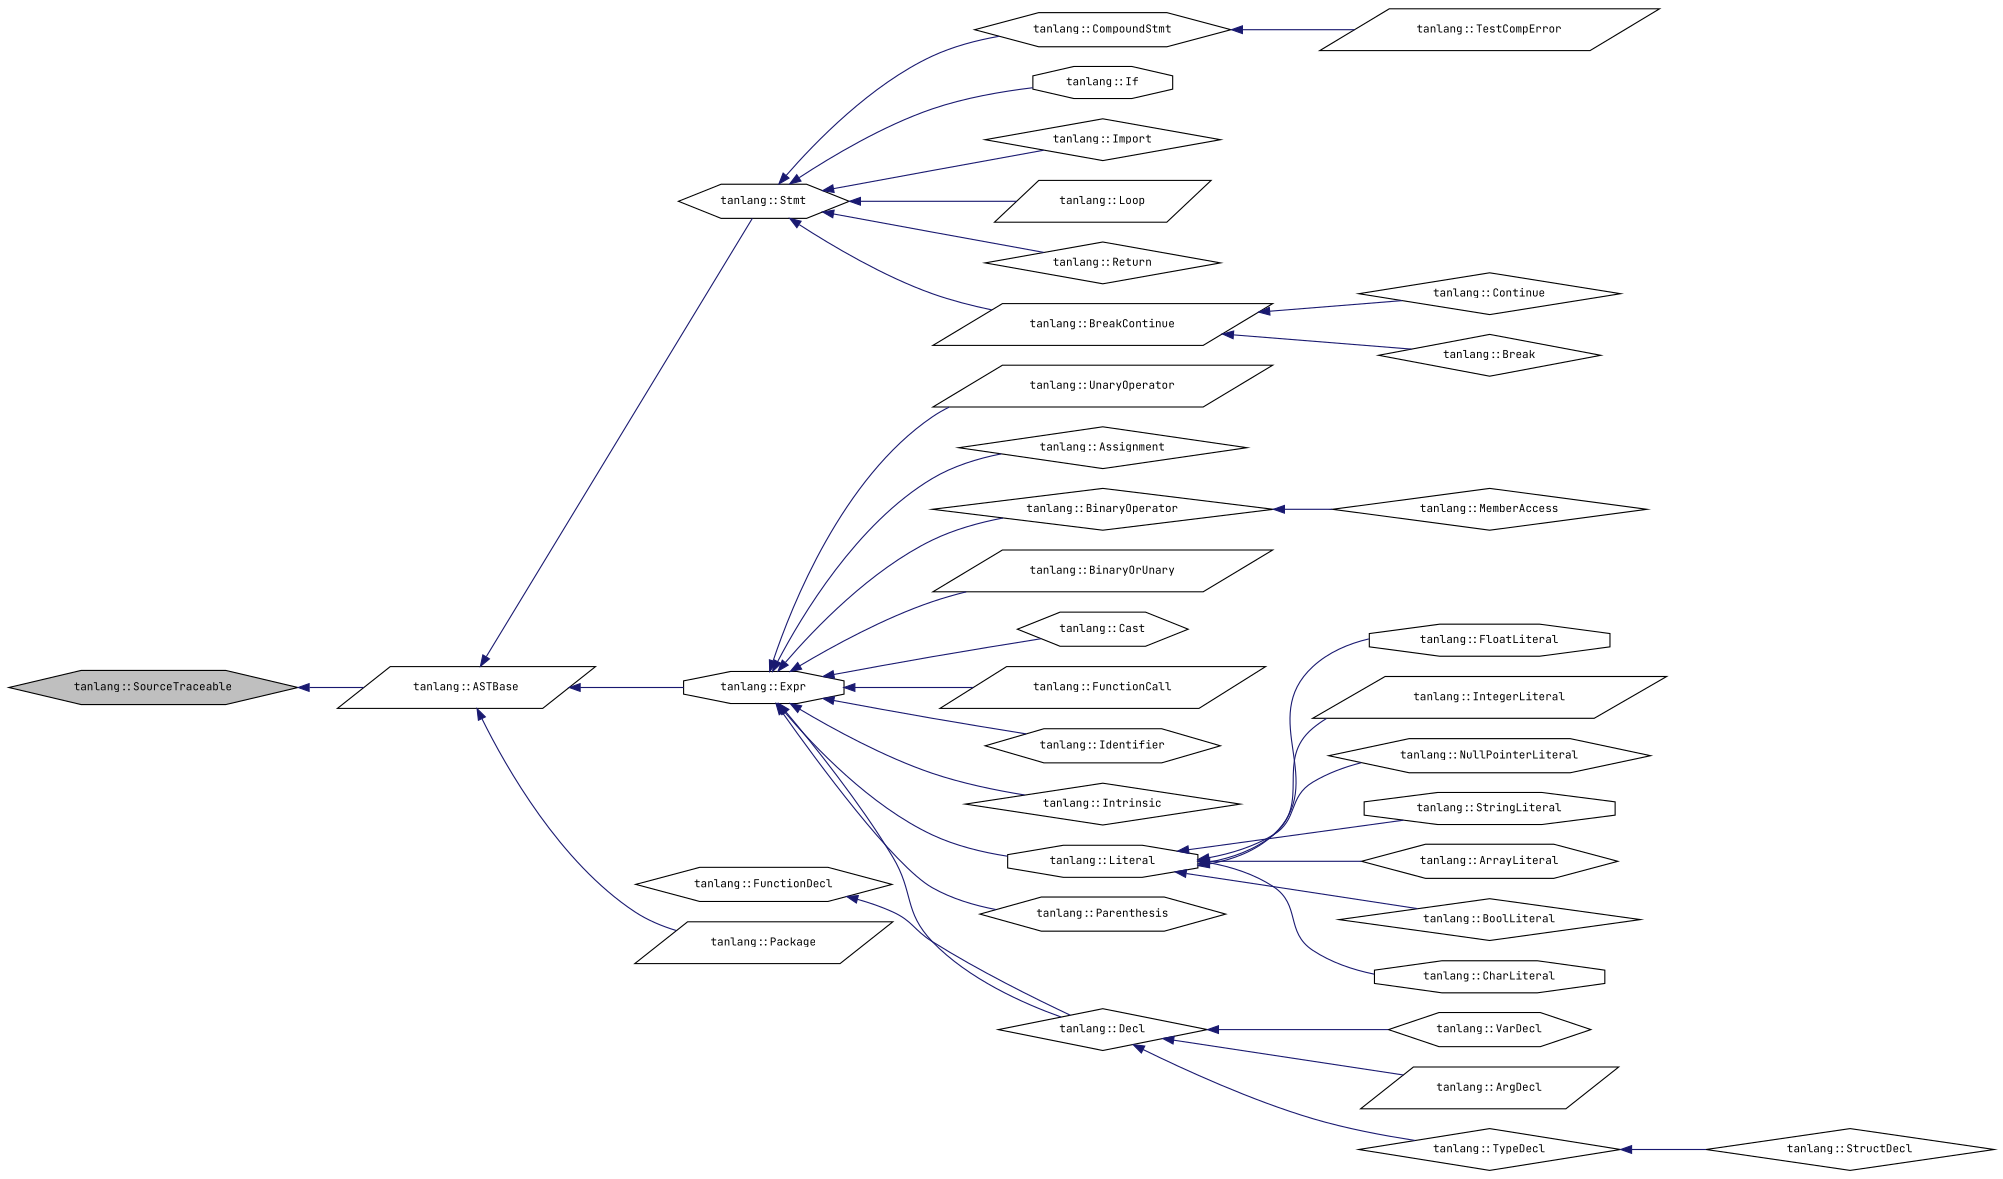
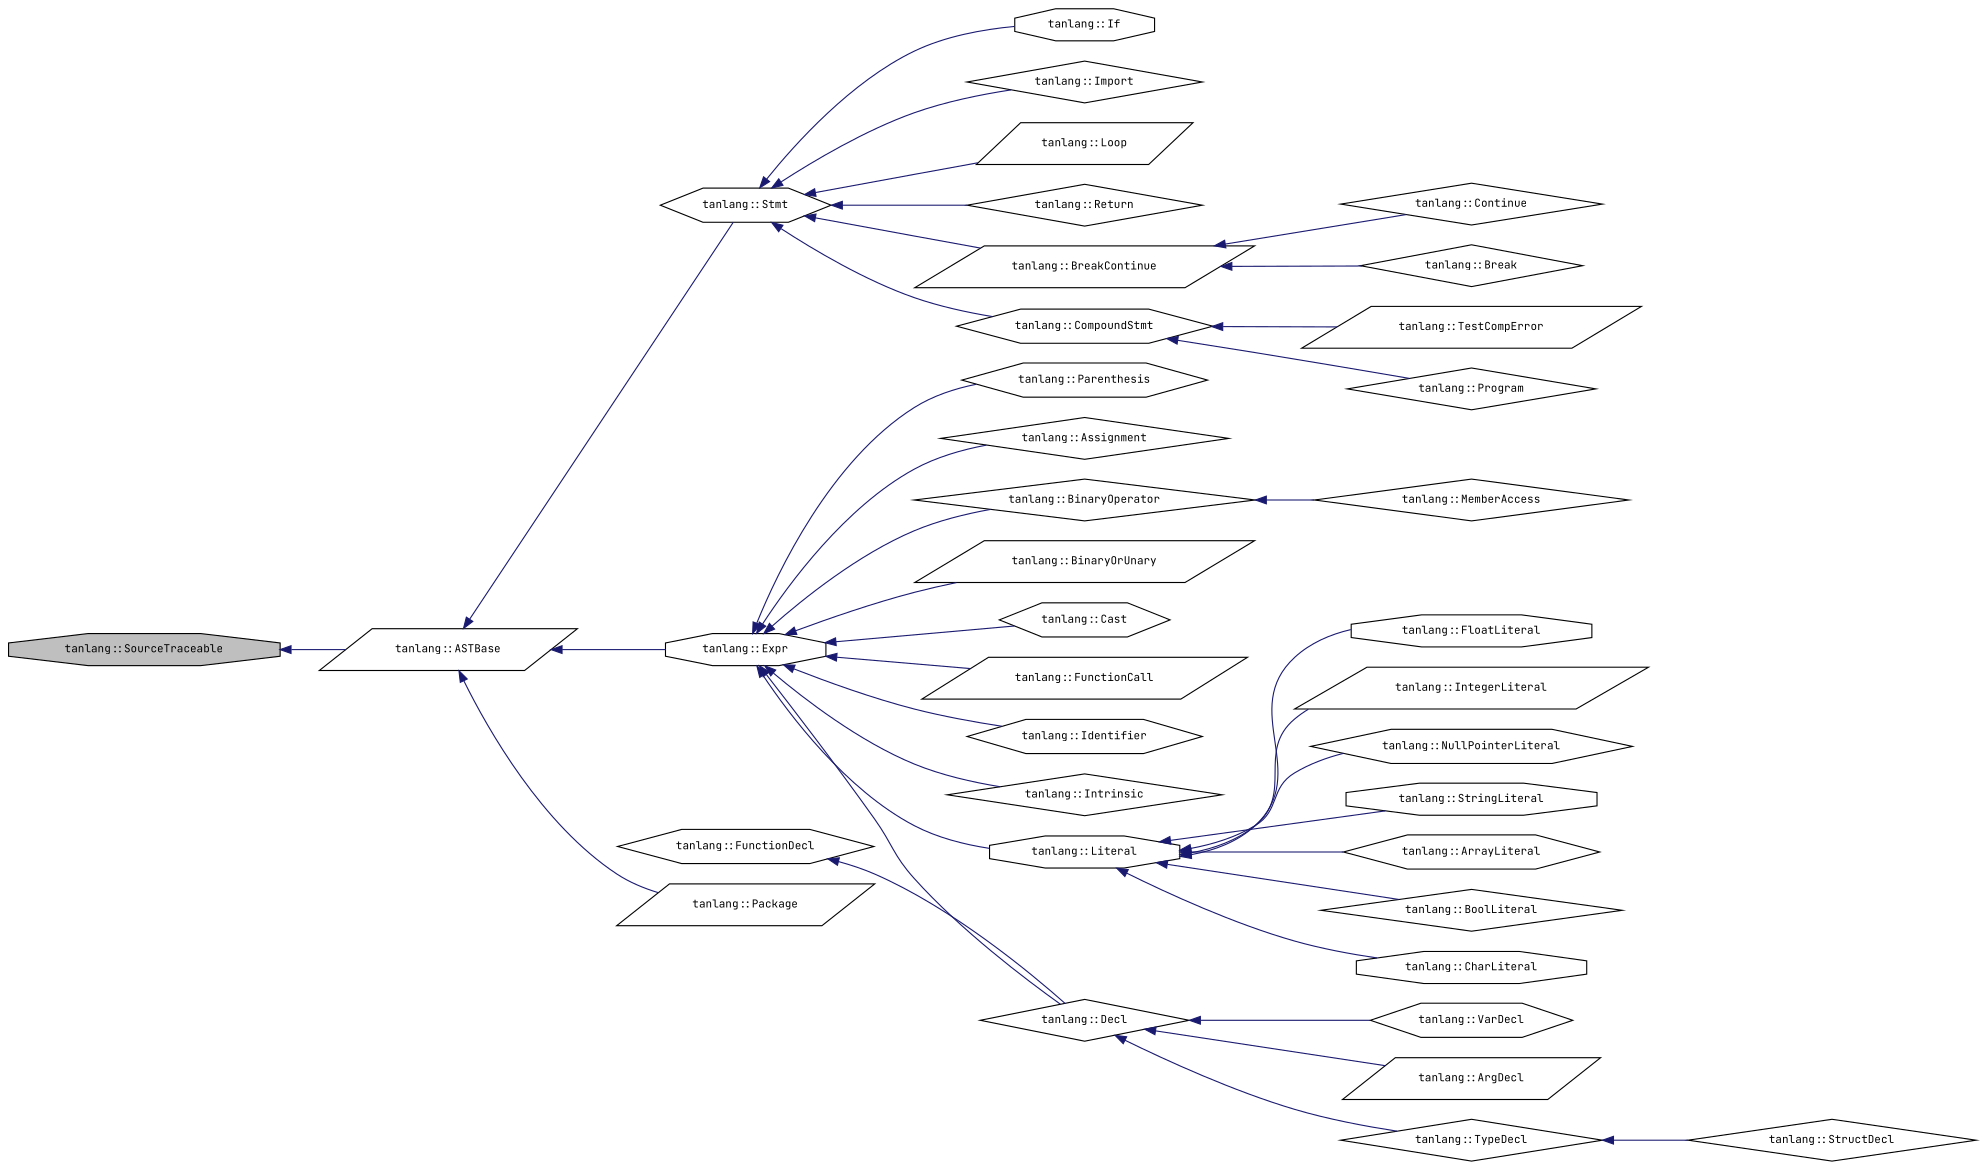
(1103, 386) -> none
none -> (1472, 389)
(153, 688) -> (144, 650)
